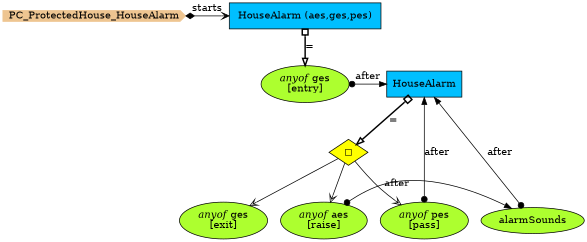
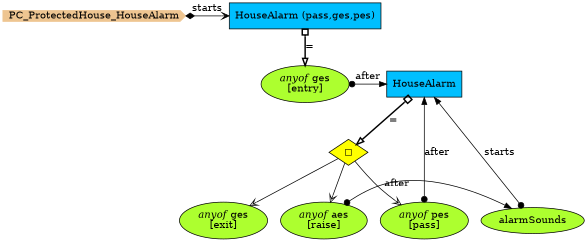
(305, 16) -> (305, 16)
(500, 152) -> (500, 152)
